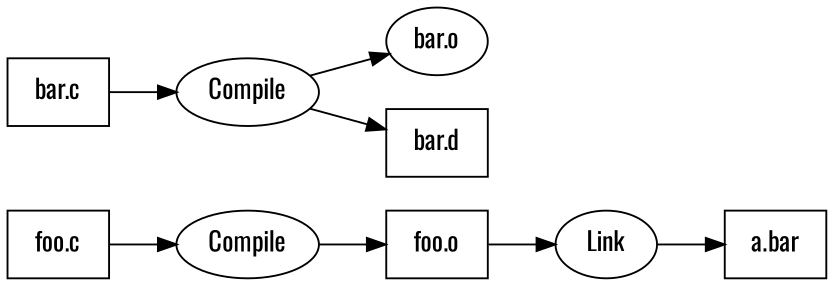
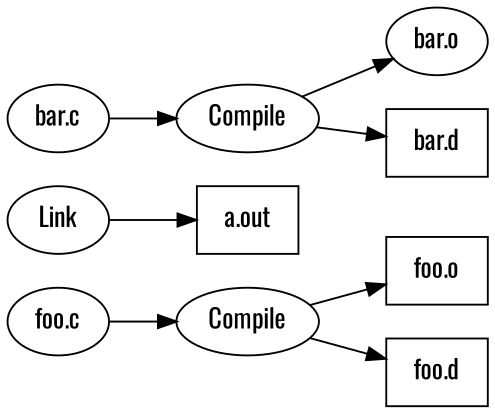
(58, 92) -> (58, 118)
(58, 244) -> (58, 322)
(512, 244) -> none
(776, 244) -> (248, 220)
none -> (437, 372)
